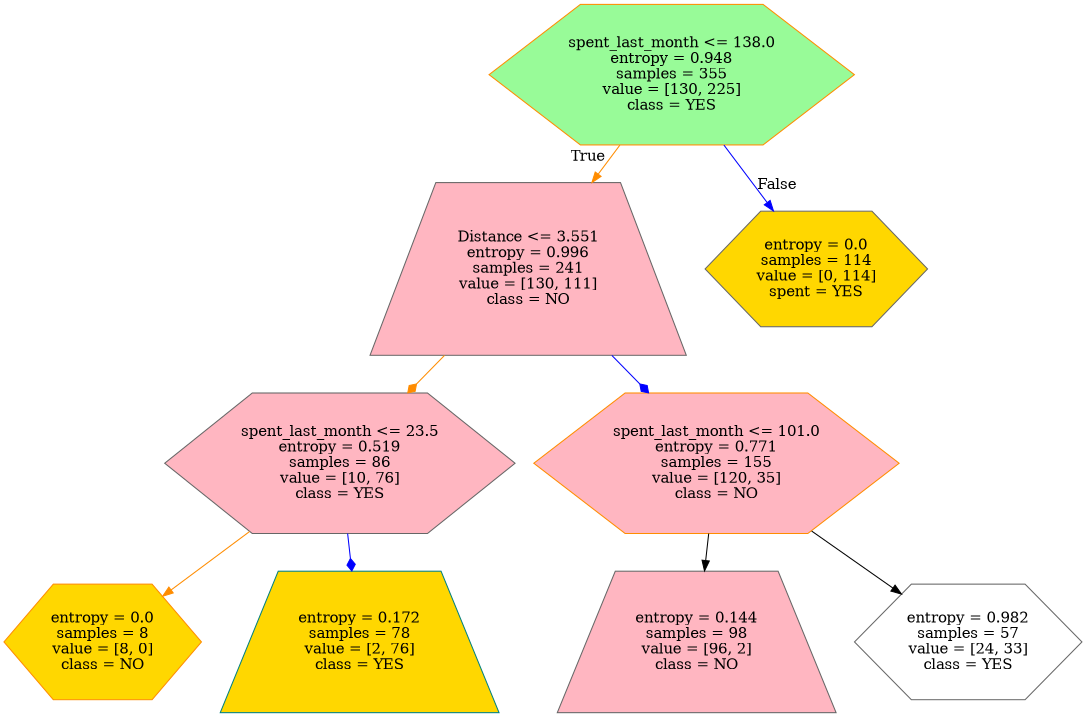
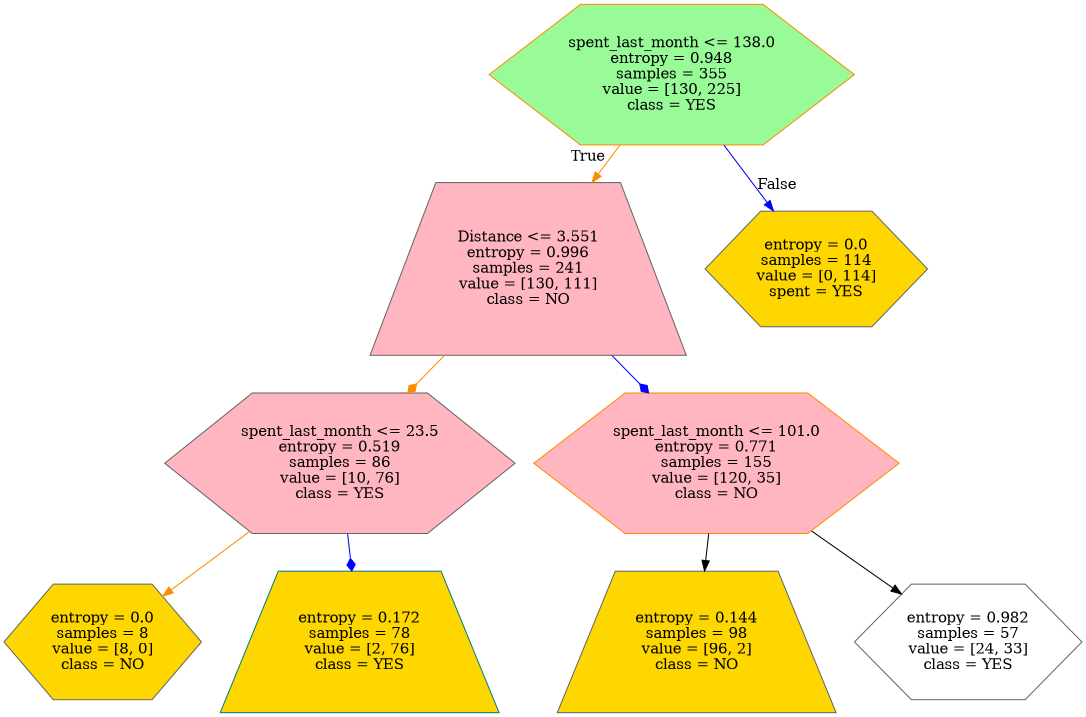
(103, 642) -> (103, 642)
(697, 642) -> (697, 642)
